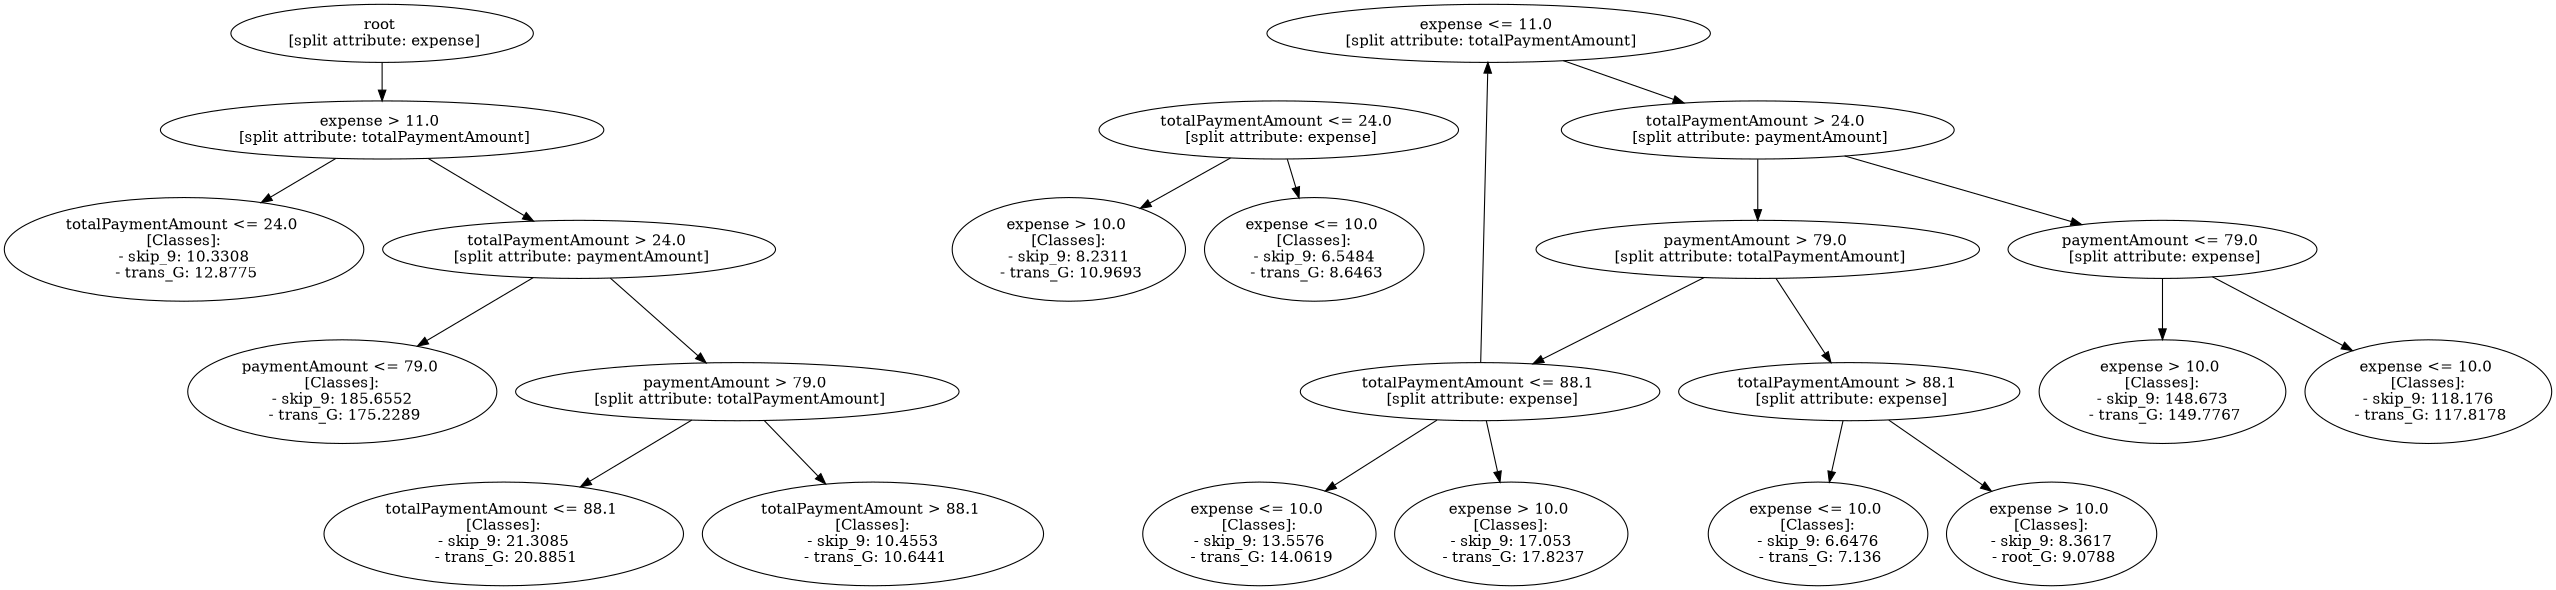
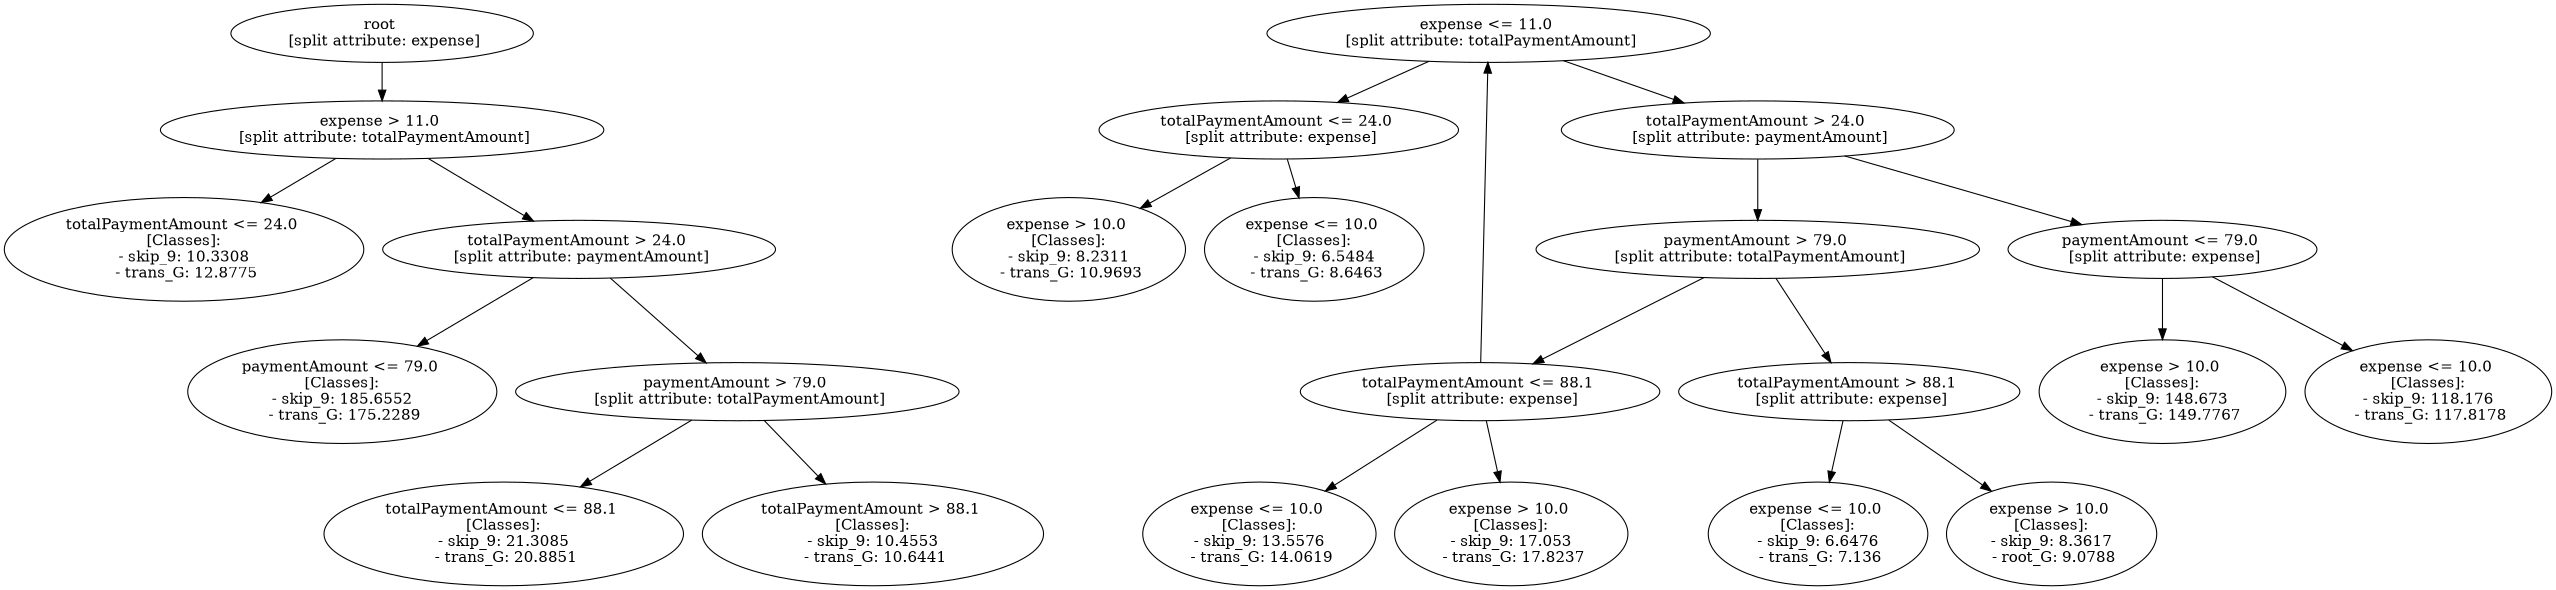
none -> (1388, 80)
